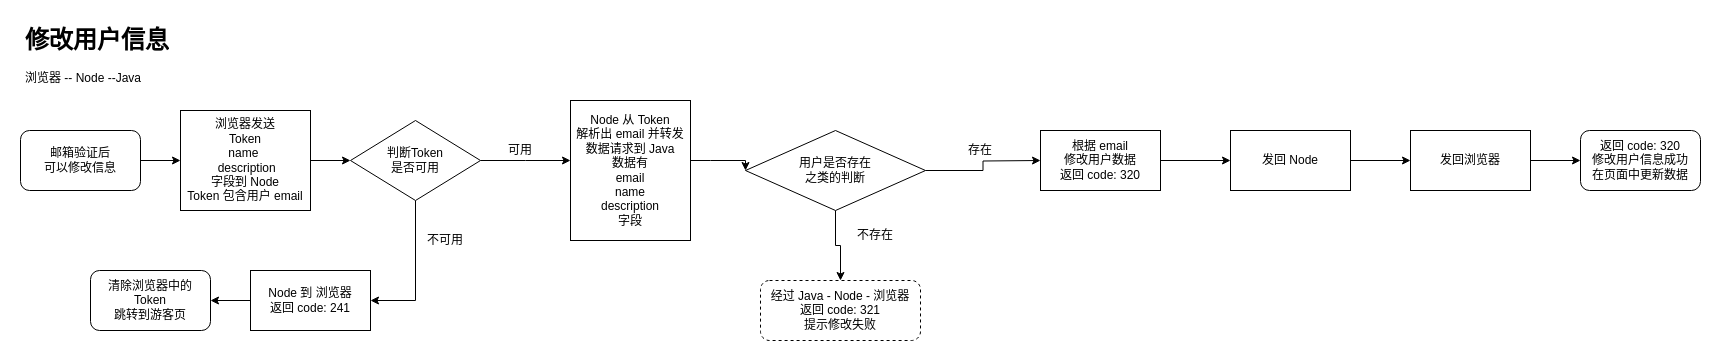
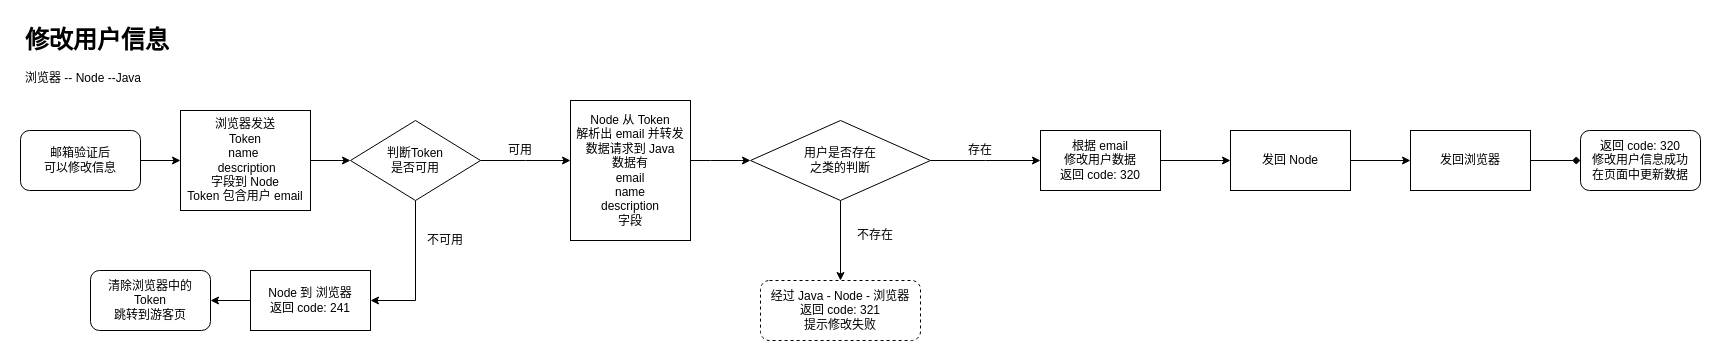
(1572, 161) -> (1572, 161)
(836, 171) -> (841, 161)
